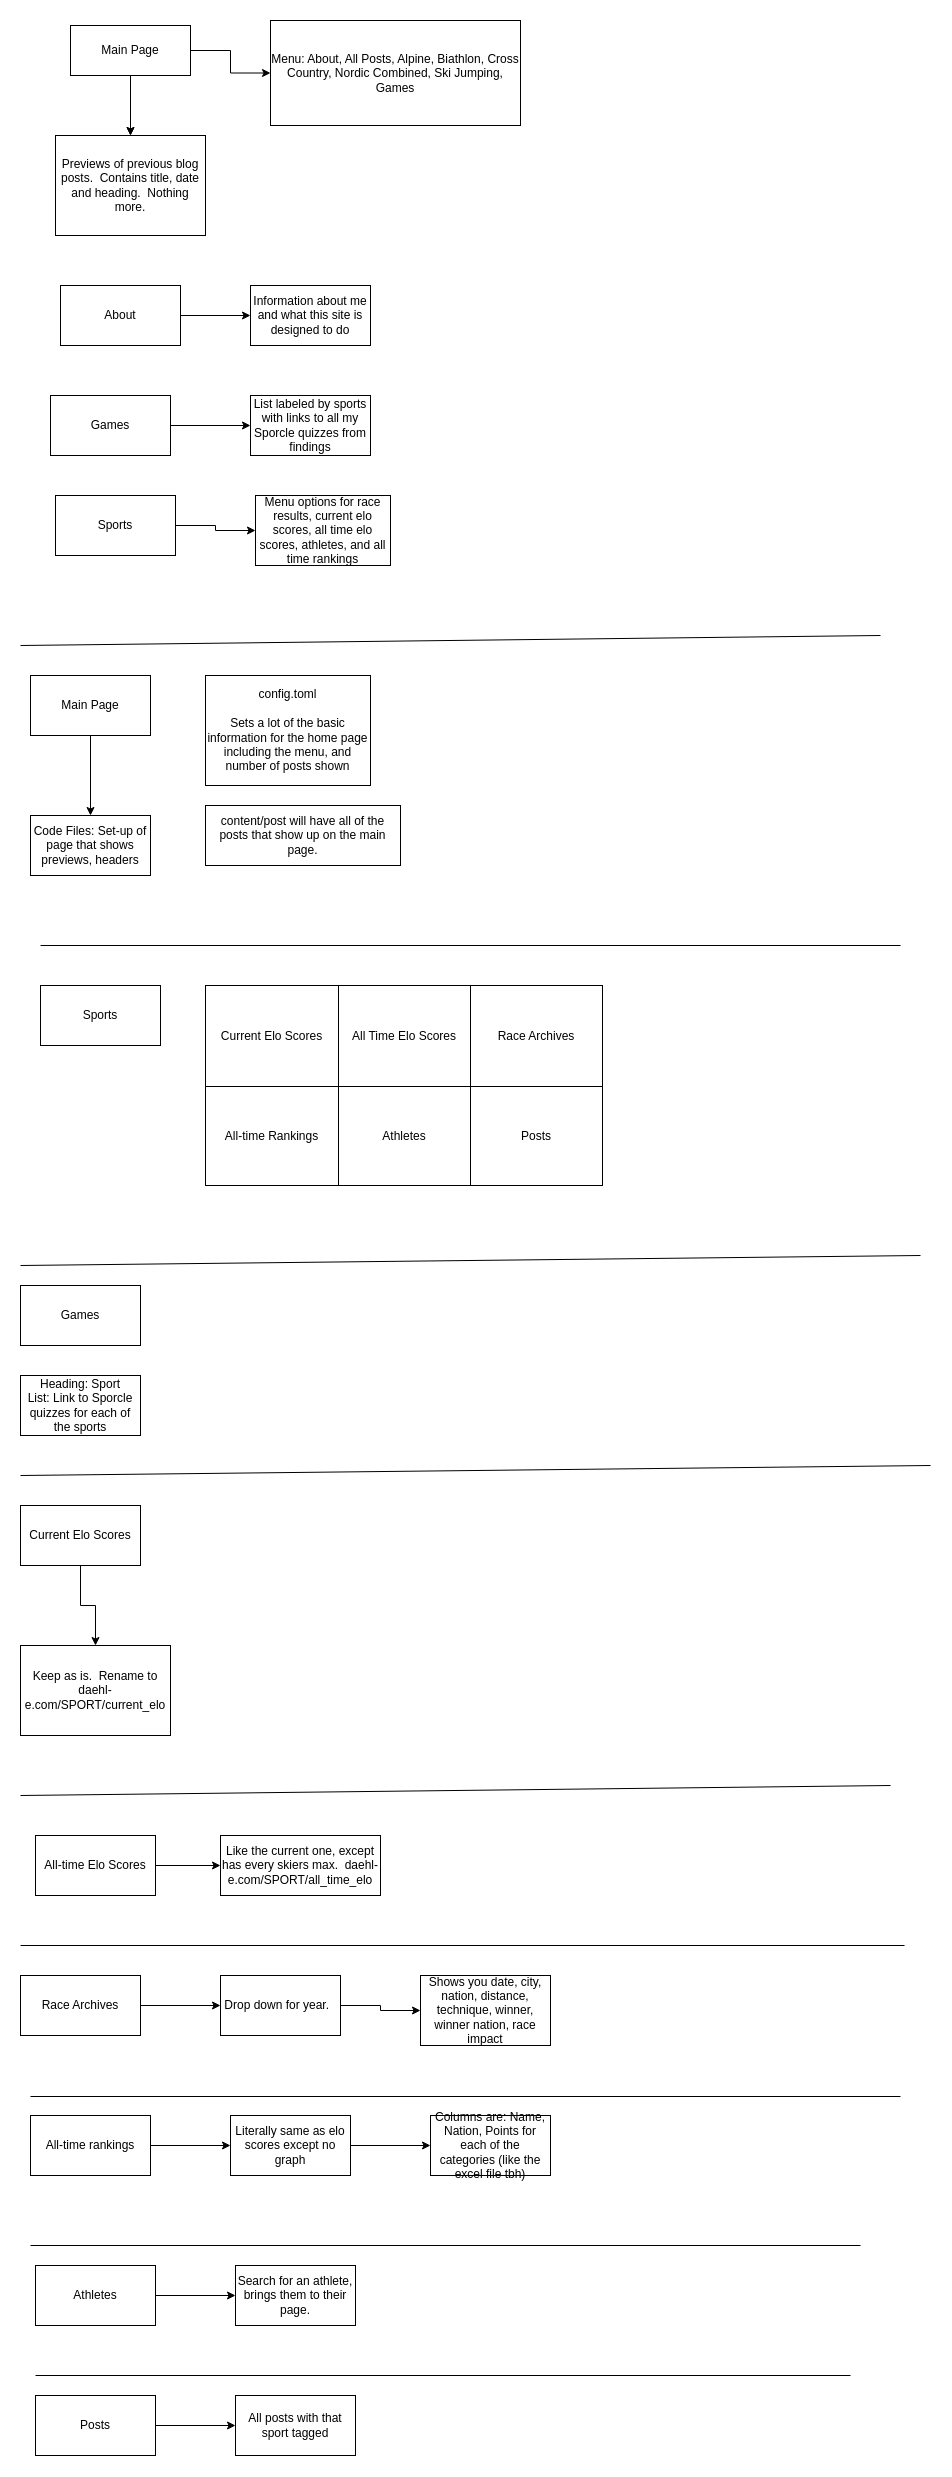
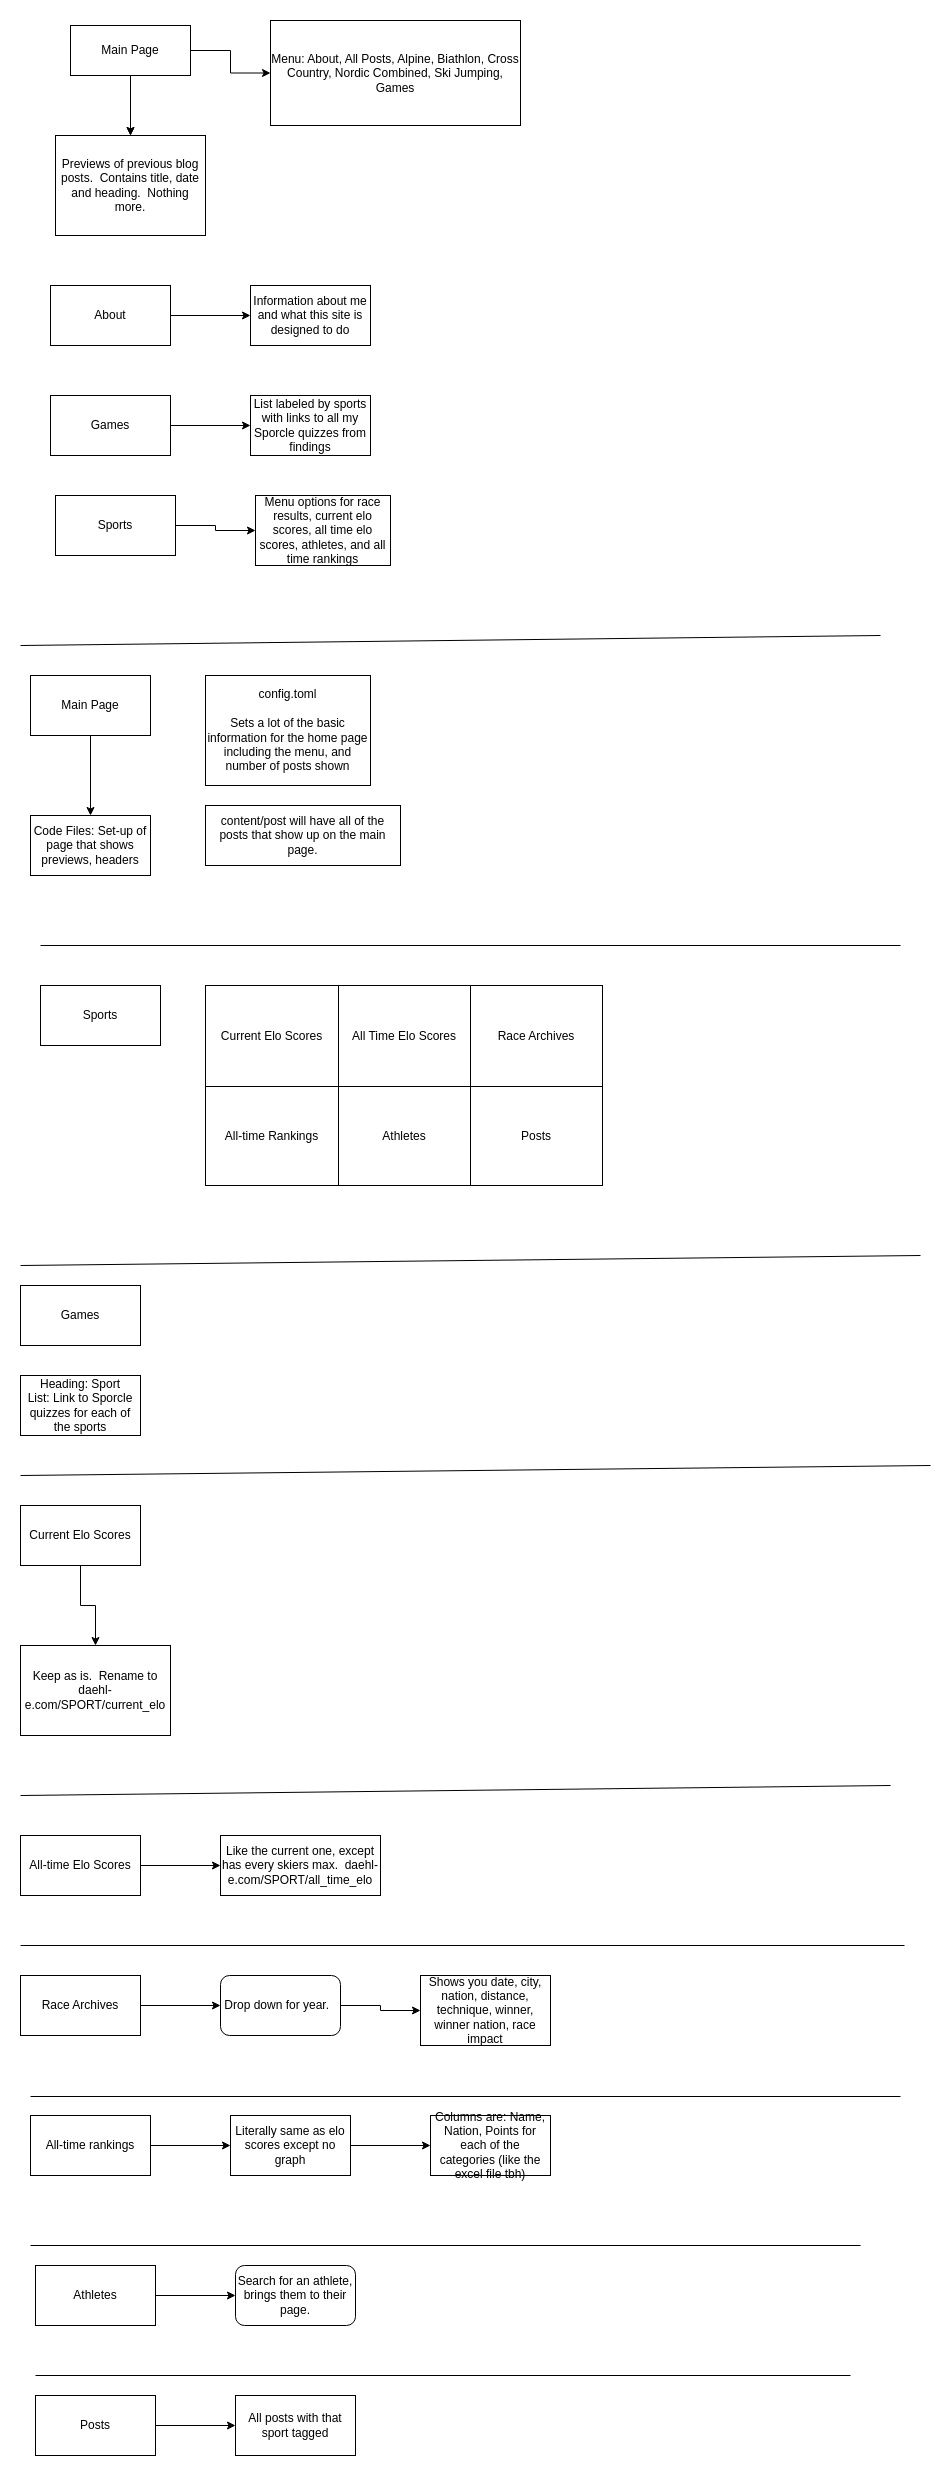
(121, 316) -> (111, 316)
(96, 1866) -> (81, 1866)
(281, 2006) -> (281, 2006)
(296, 2296) -> (296, 2296)
